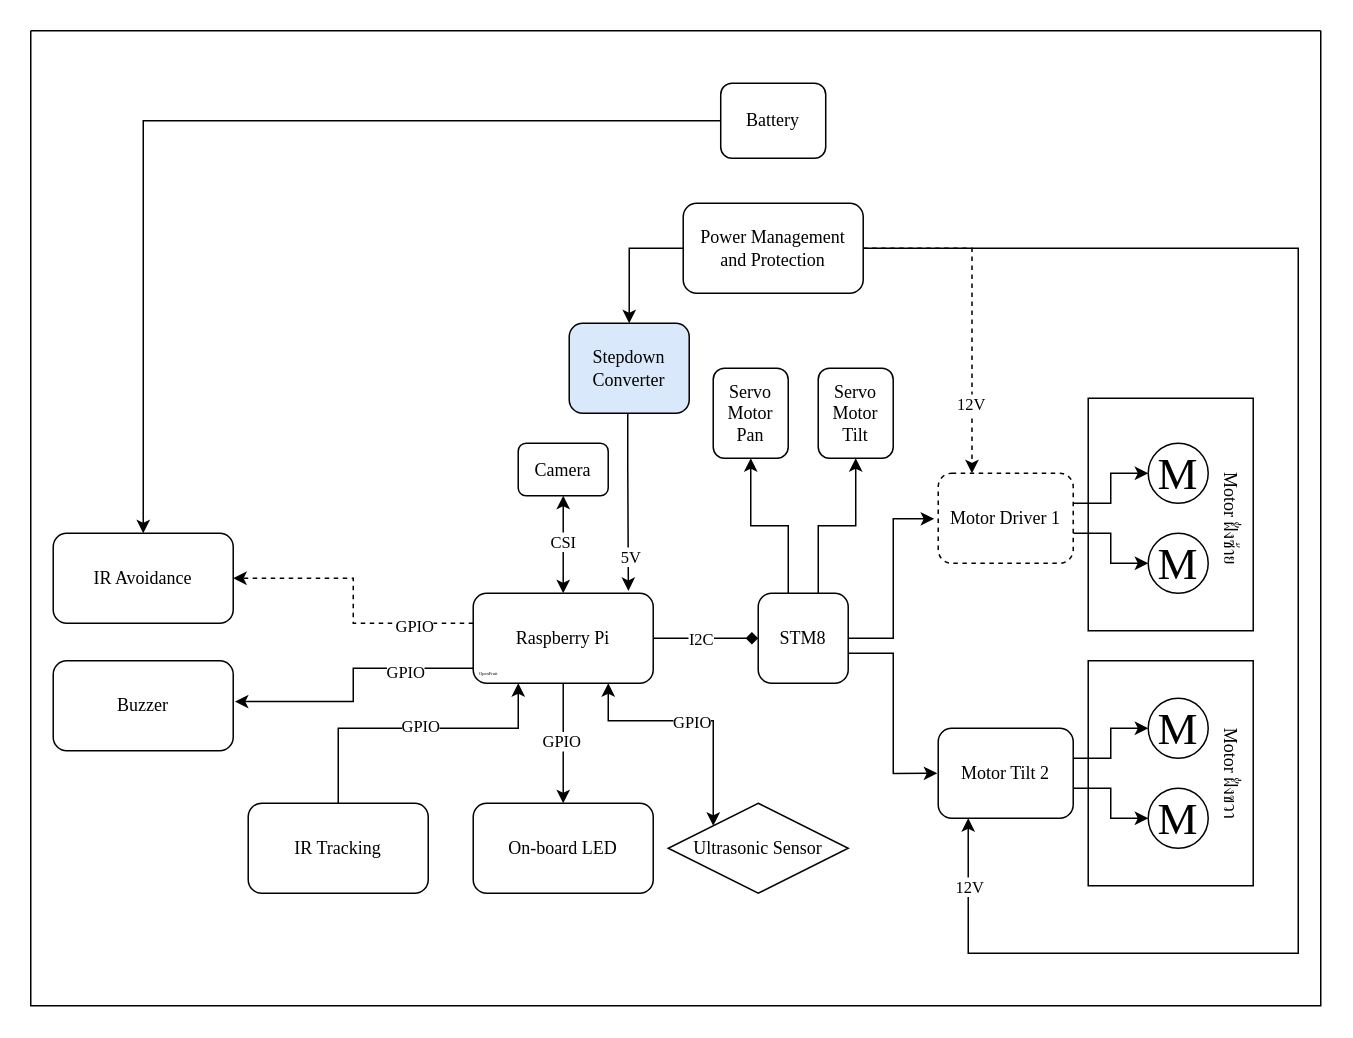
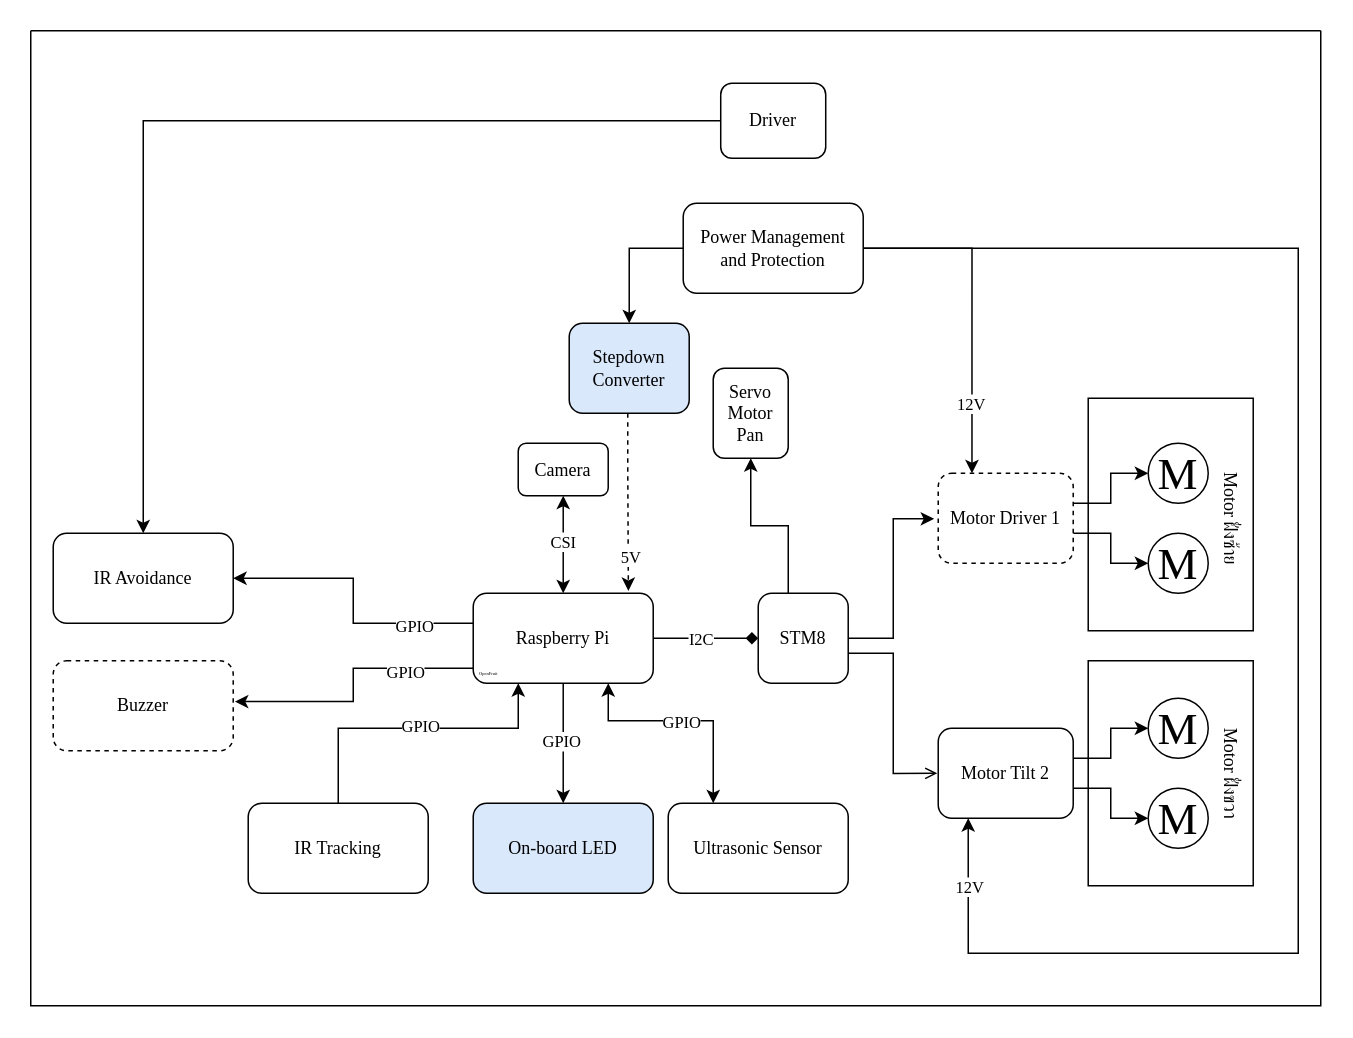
(773, 121) -> (773, 121)
(972, 320) -> (972, 320)
(856, 413) -> none
(628, 482) -> (628, 482)
(831, 526) -> none
(344, 578) -> (344, 578)
(143, 706) -> (143, 706)
(926, 773) -> (928, 773)
(563, 848) -> (563, 848)
(758, 848) -> (758, 848)
